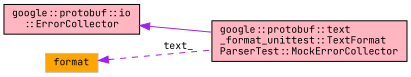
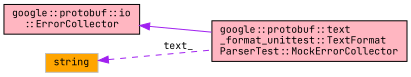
(72, 63) -> (72, 63)
